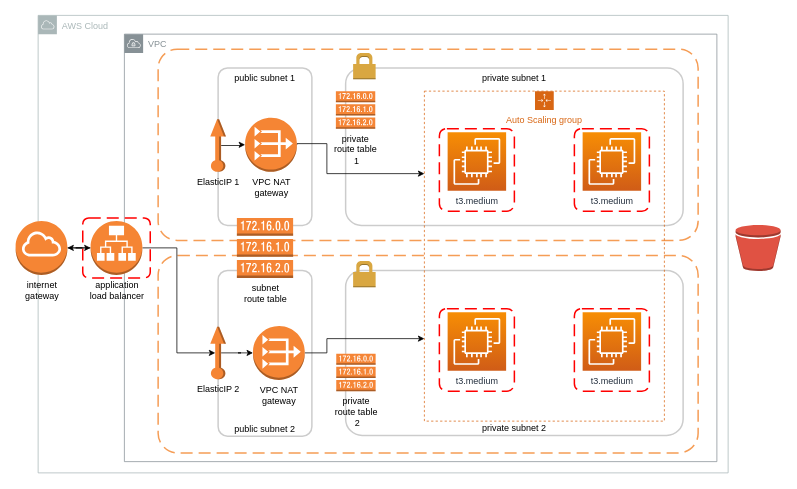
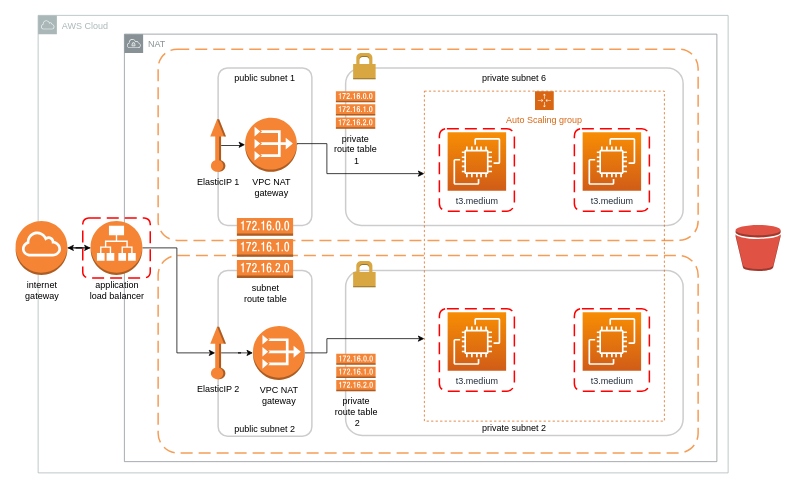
(156, 45) -> (156, 45)
(514, 78) -> (514, 78)
